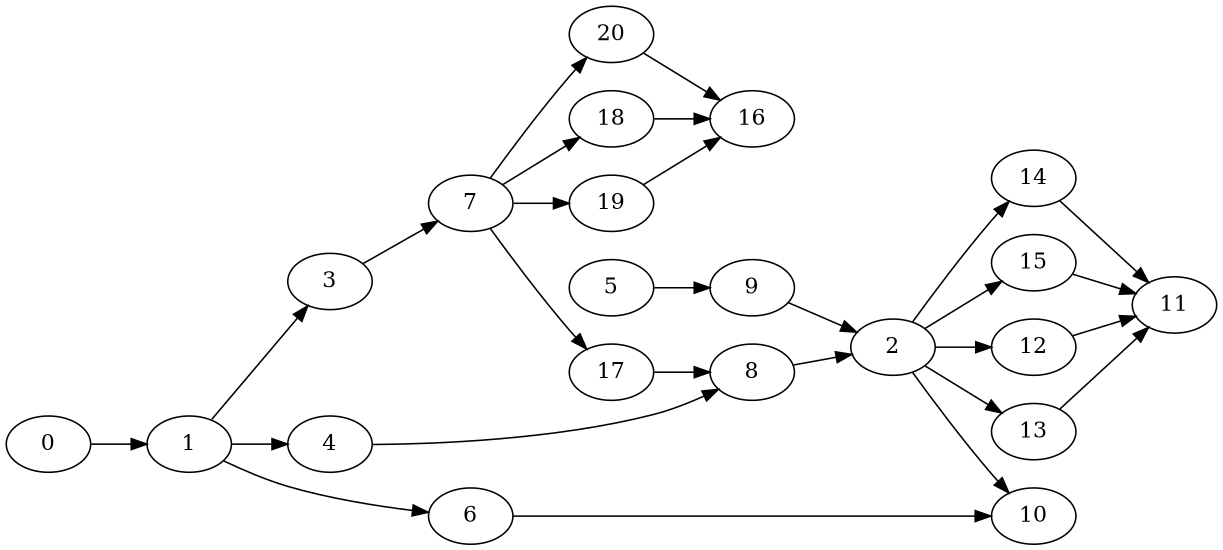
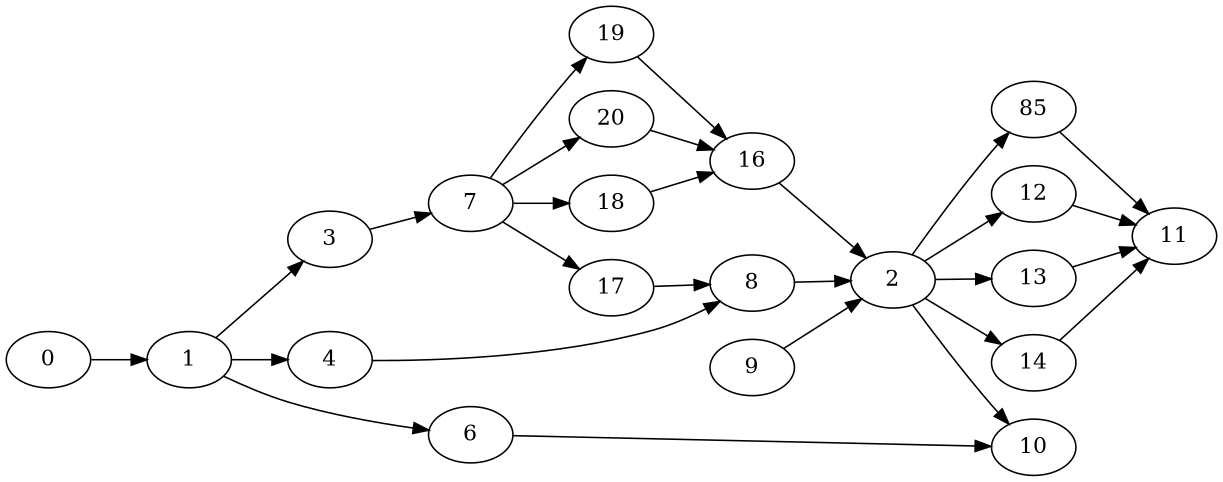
none -> (816, 215)
(1034, 263) -> (1034, 109)
(611, 288) -> none
